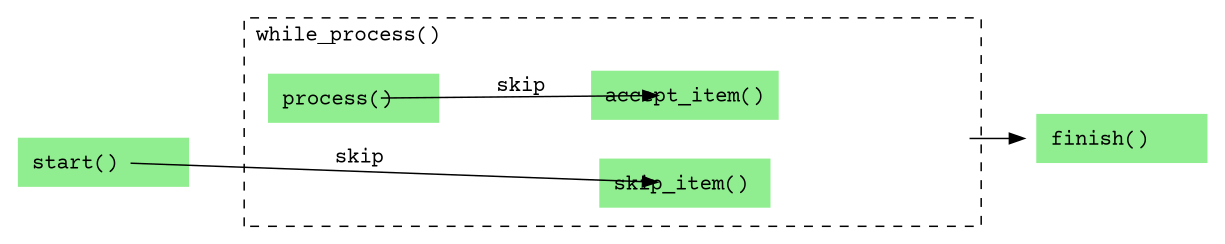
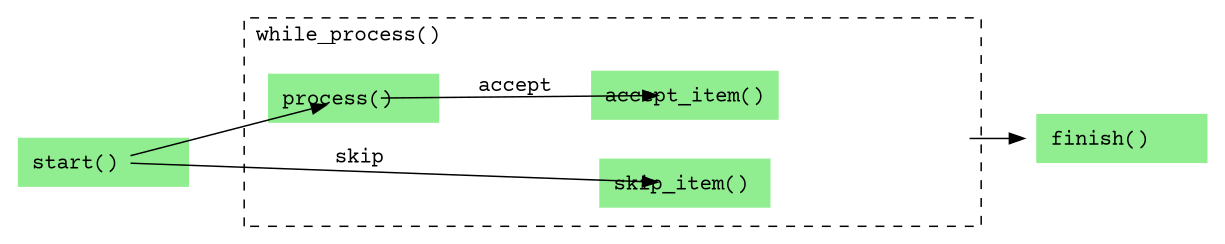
(515, 86) -> (515, 86)
none -> (221, 132)
